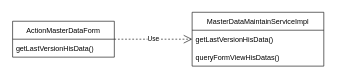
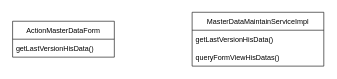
(153, 39) -> none
